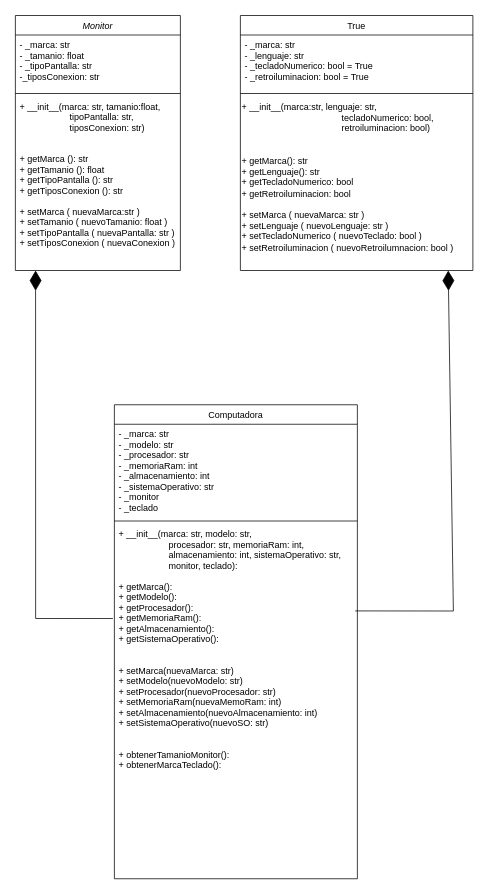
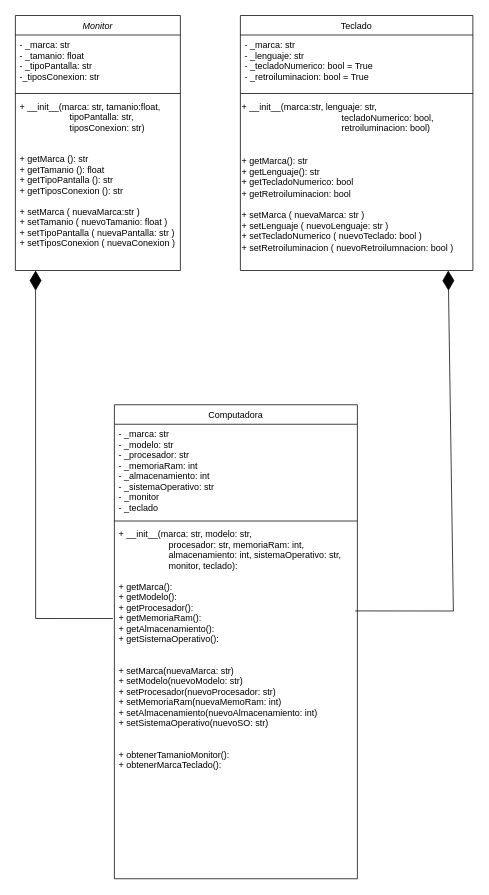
(356, 26) -> (356, 26)
